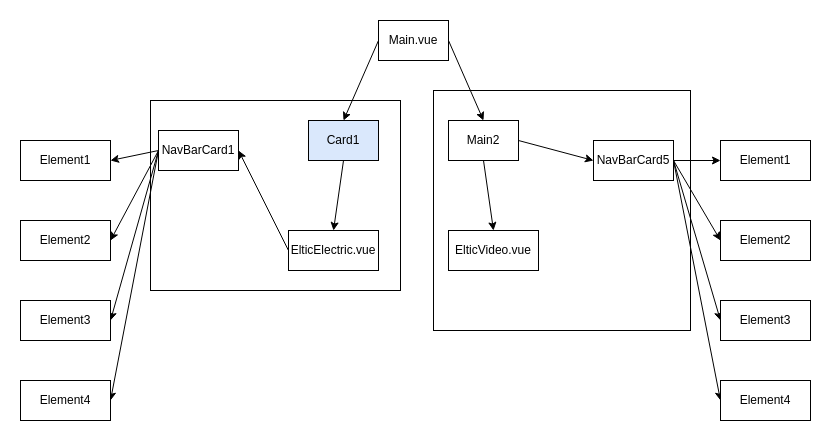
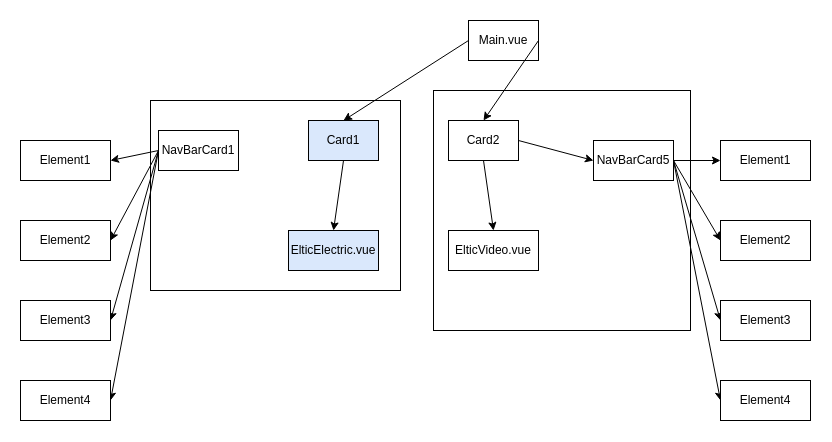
(414, 41) -> (504, 41)
(484, 141) -> (484, 141)
(265, 204) -> none
(334, 251) -> (334, 251)
